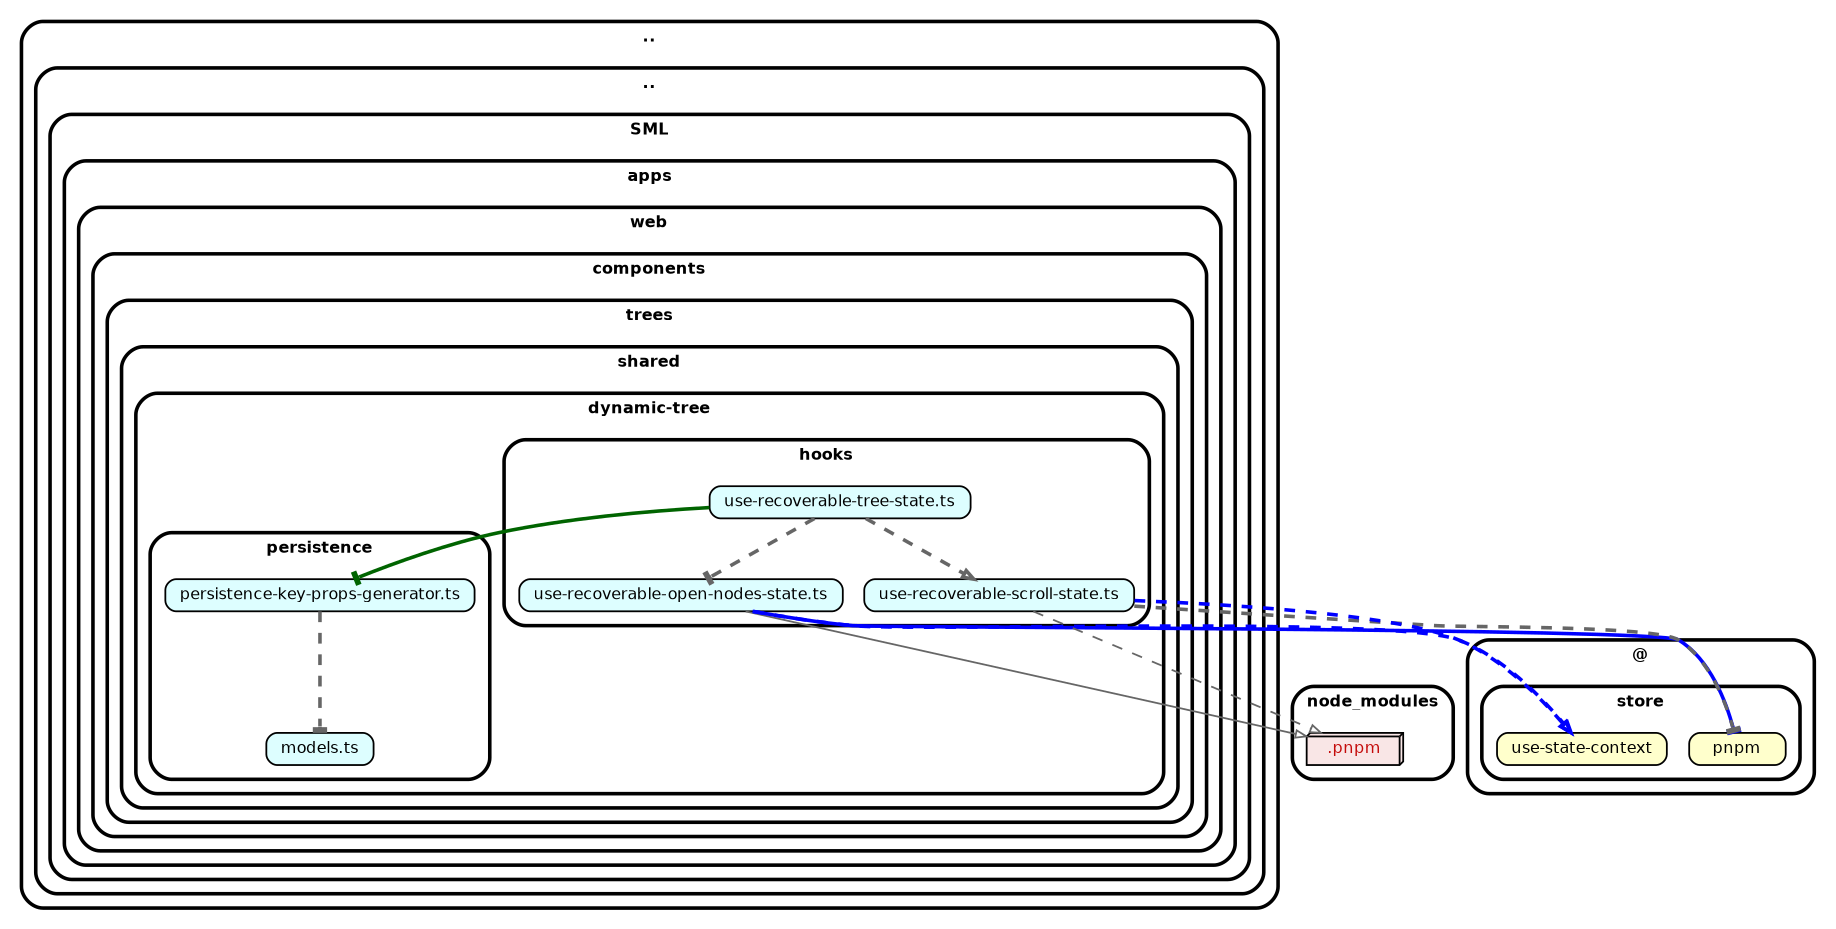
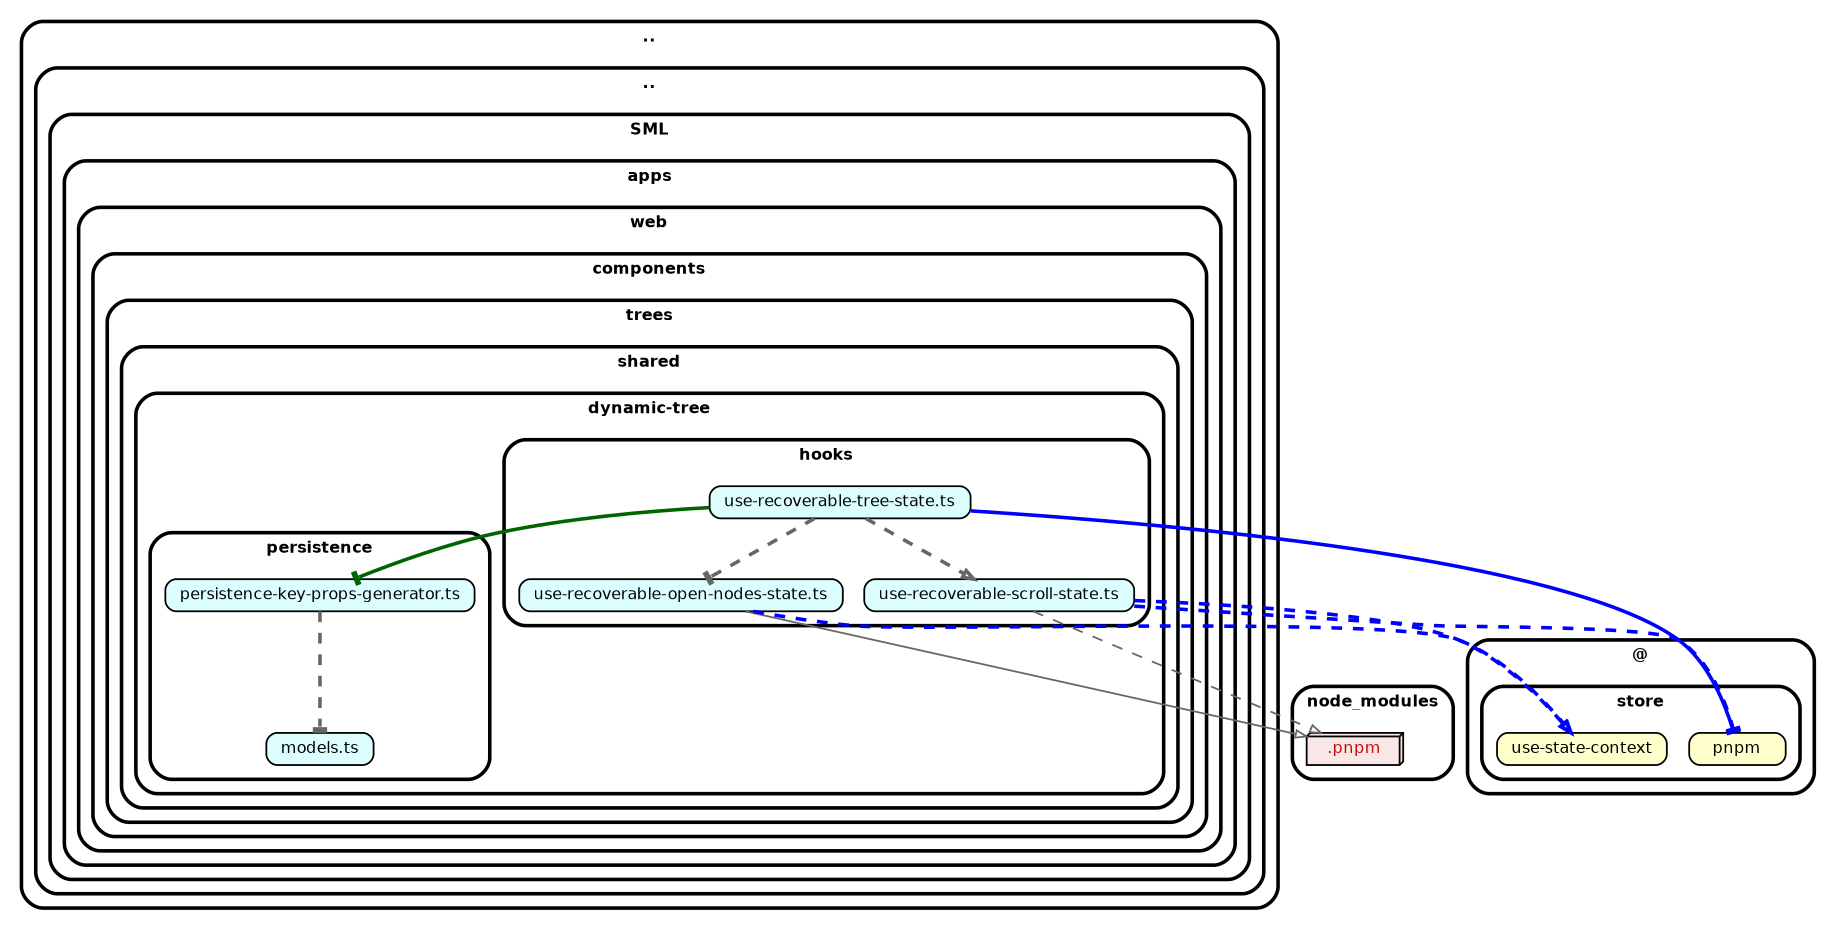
(1459, 626) -> (1459, 626)
(1268, 629) -> (1383, 554)
